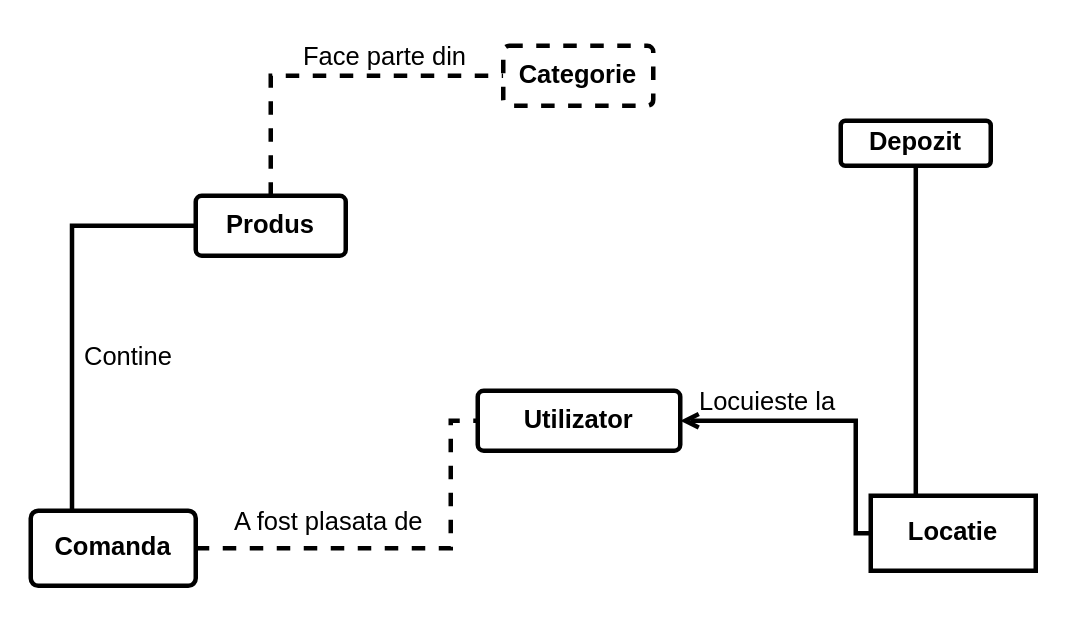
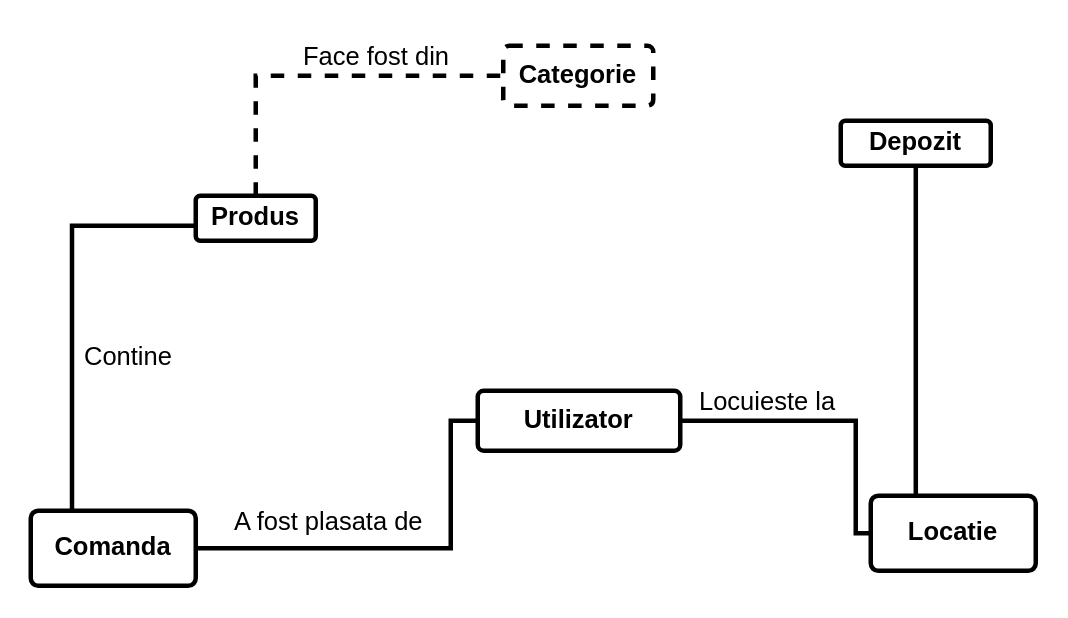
(393, 56) -> (386, 56)
(271, 226) -> (256, 218)
(694, 421) -> (689, 421)
(953, 533) -> (953, 533)
(451, 541) -> (451, 541)
